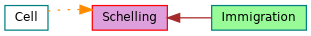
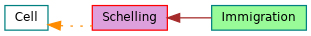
(64, 10) -> (76, 26)
